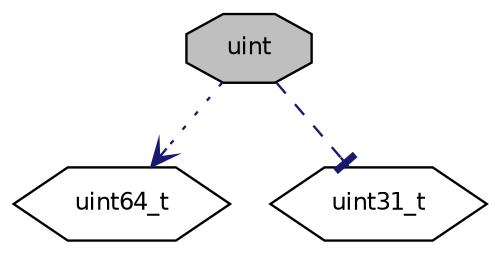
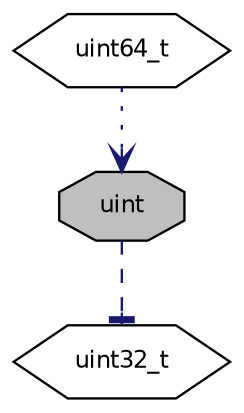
(194, 115) -> (122, 117)
(379, 204) -> (122, 362)
